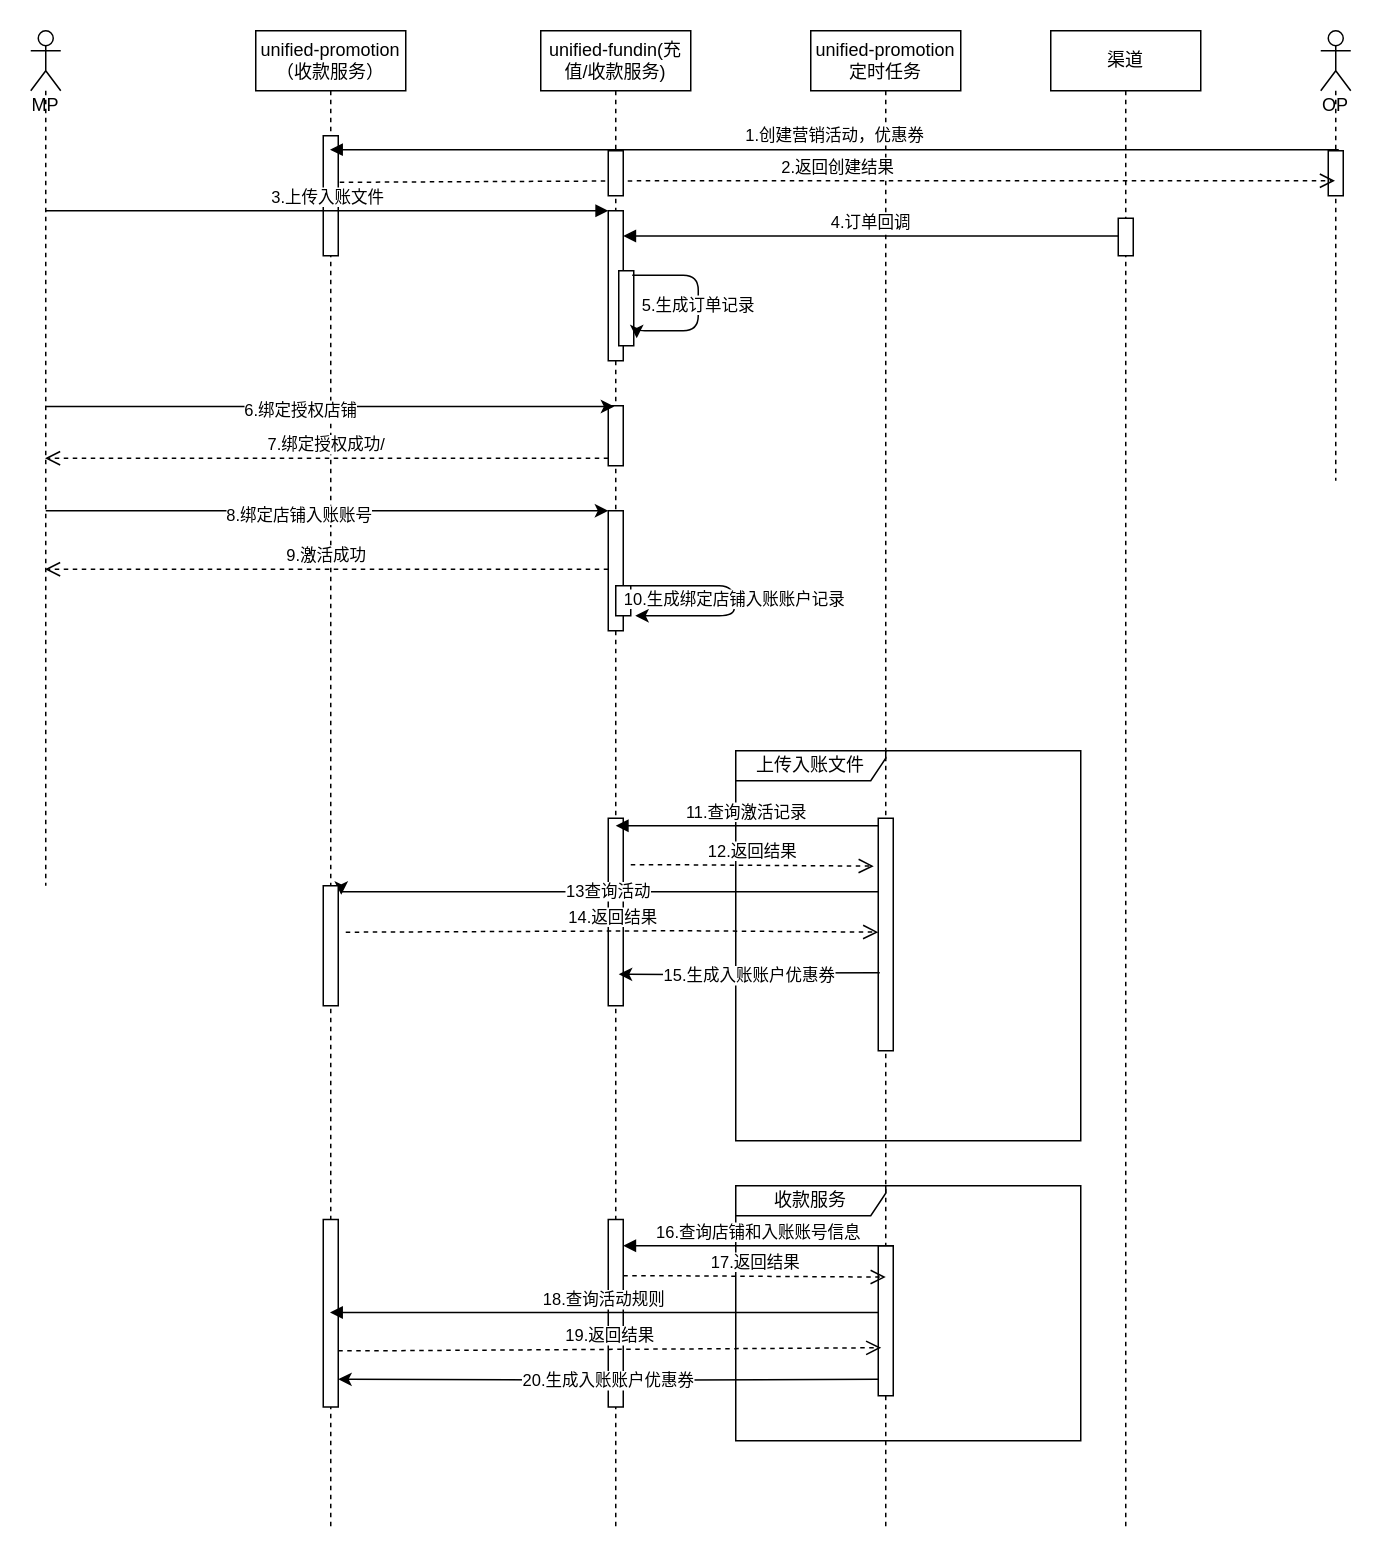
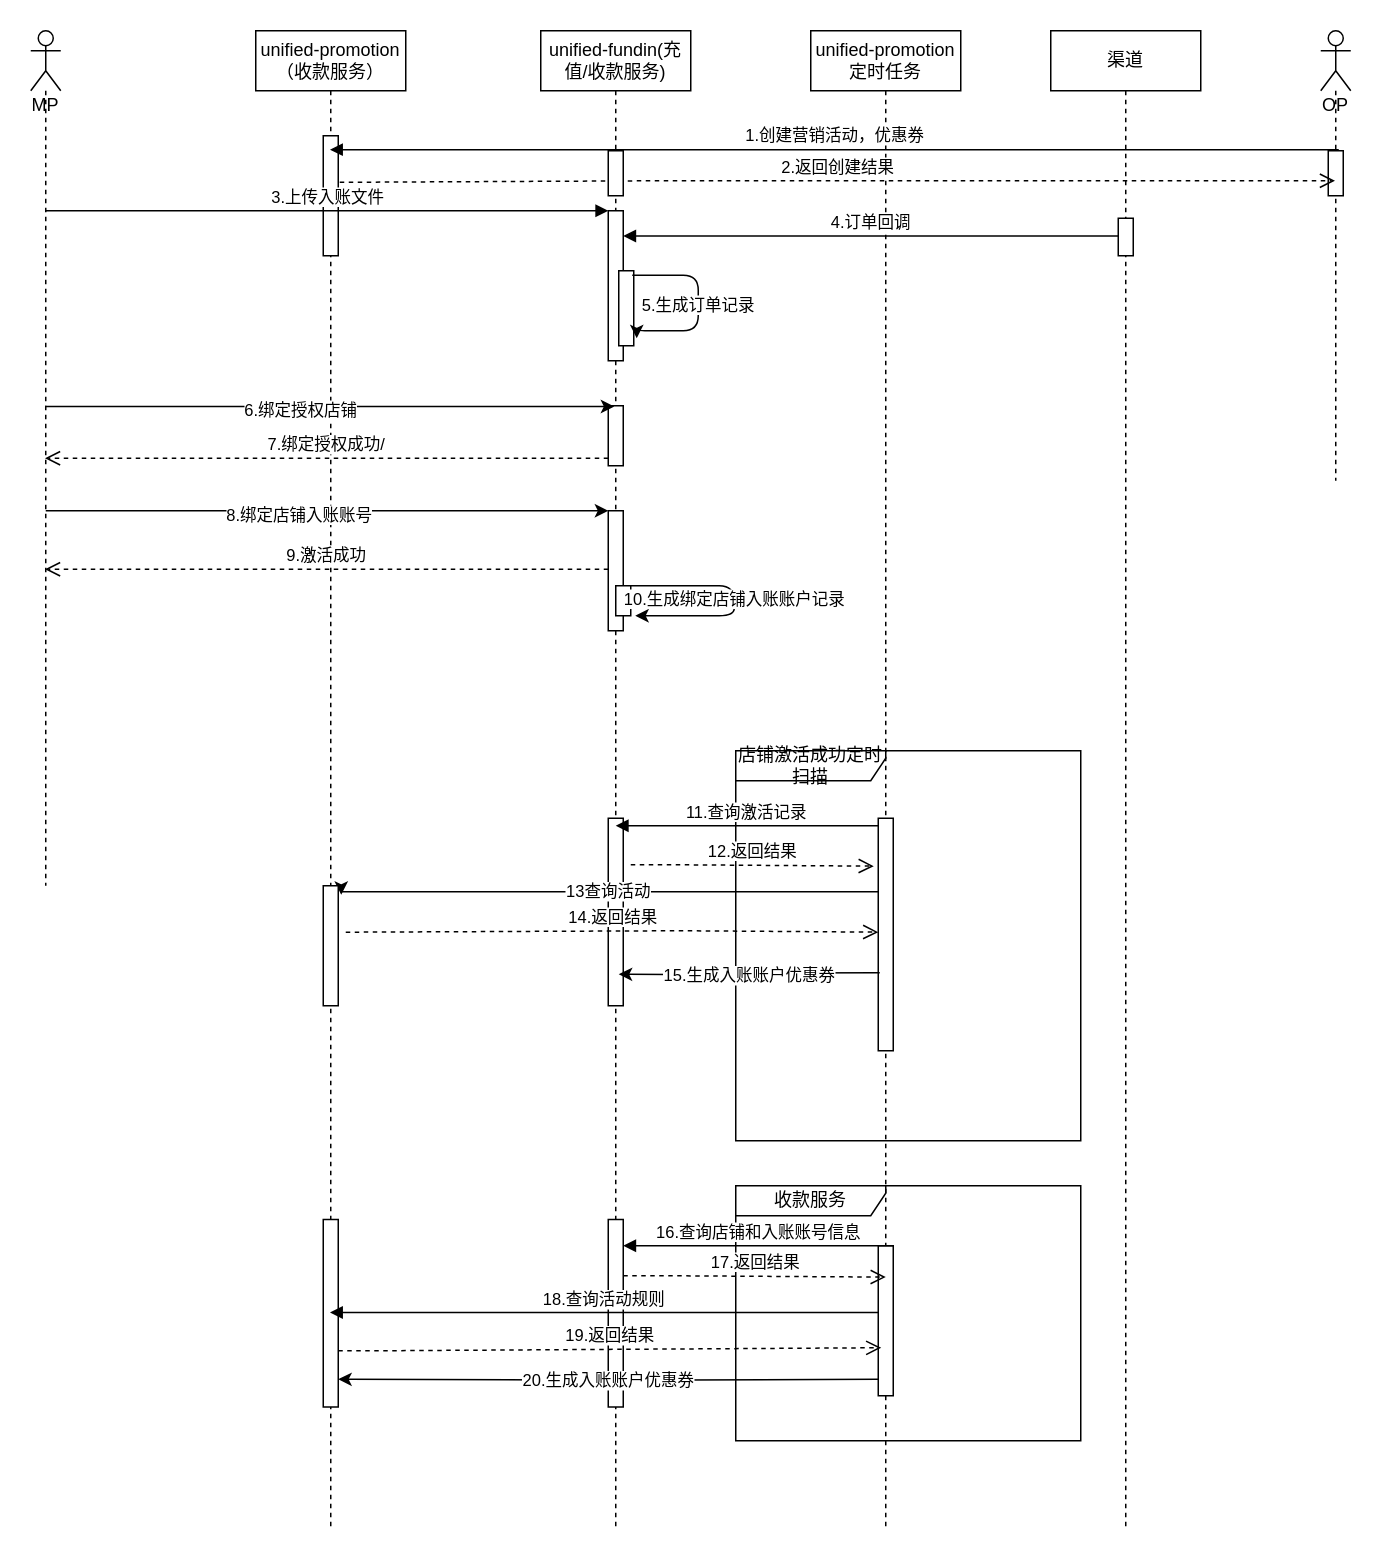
(811, 766) -> (811, 766)
